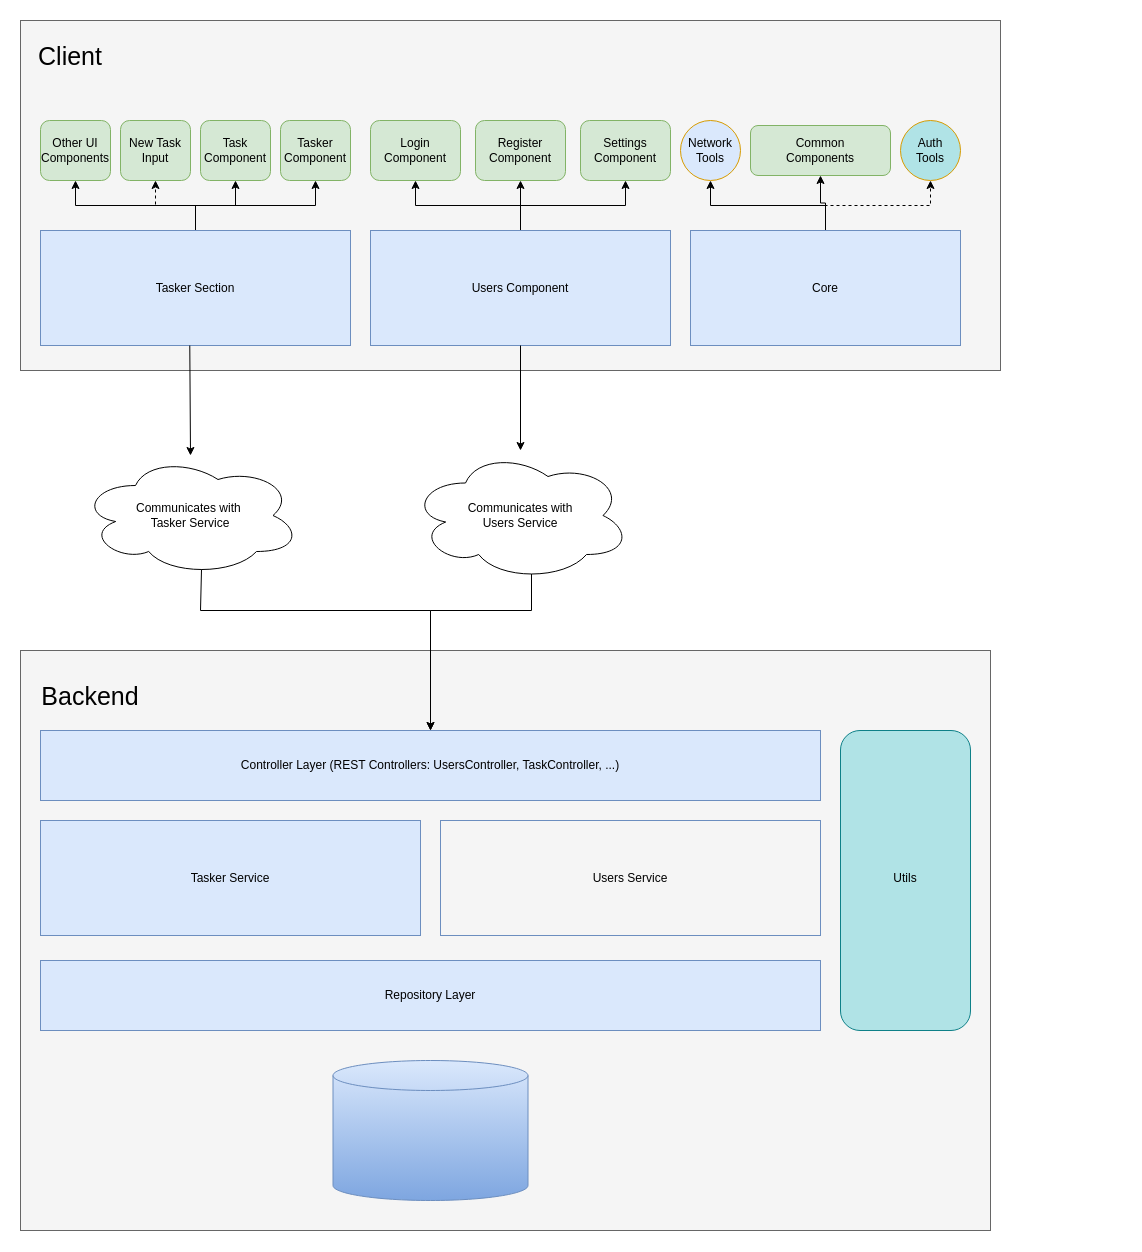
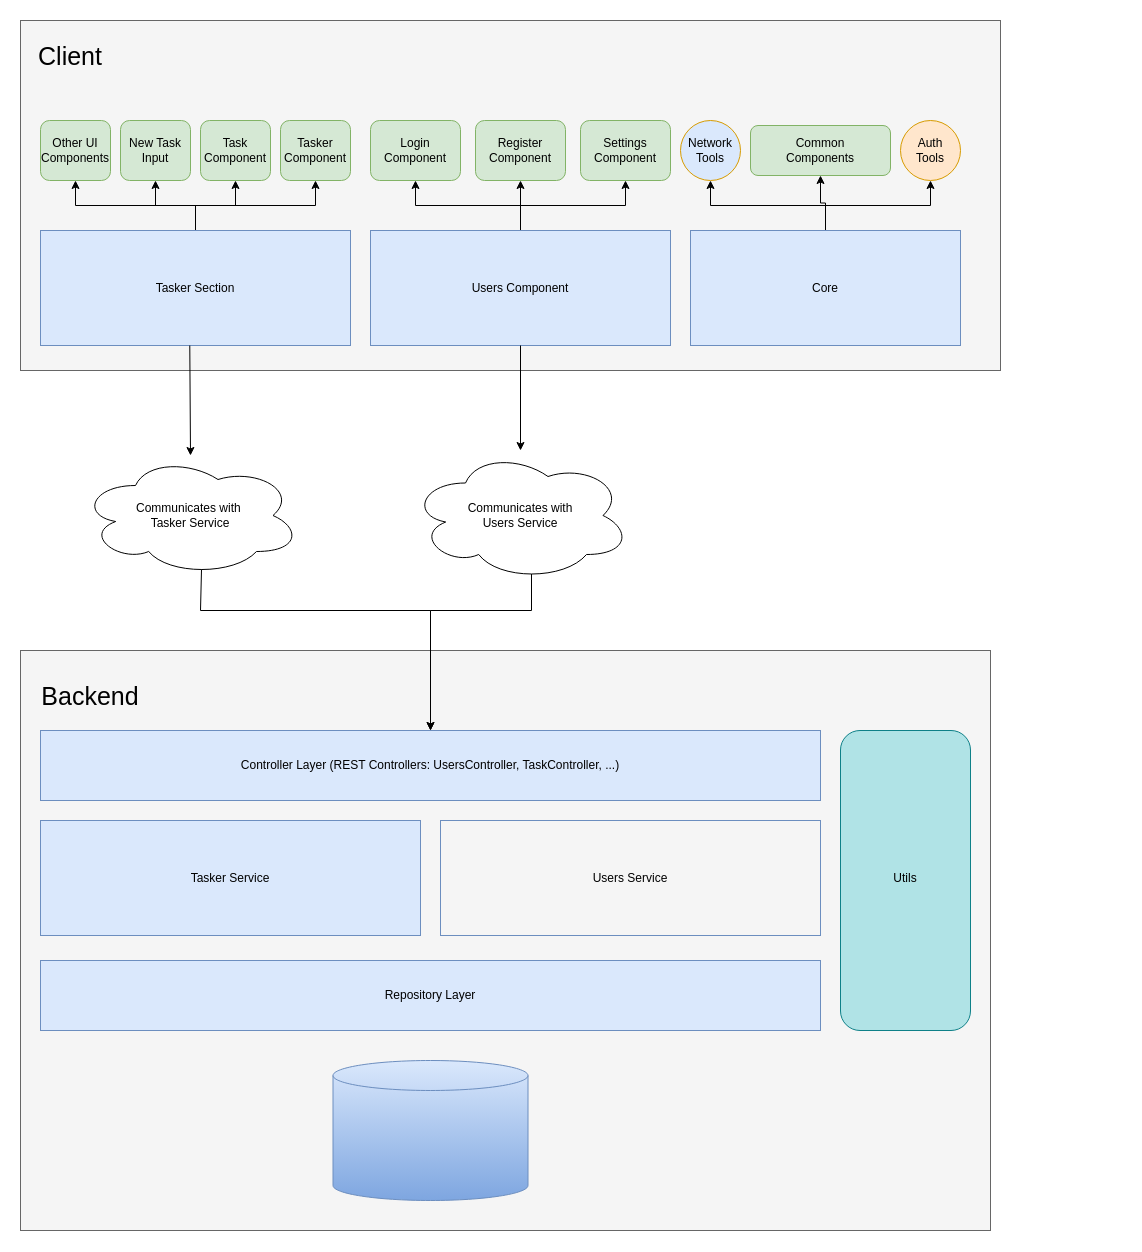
(931, 151) -> (931, 151)
(156, 195) -> (156, 195)
(888, 206) -> (888, 206)
